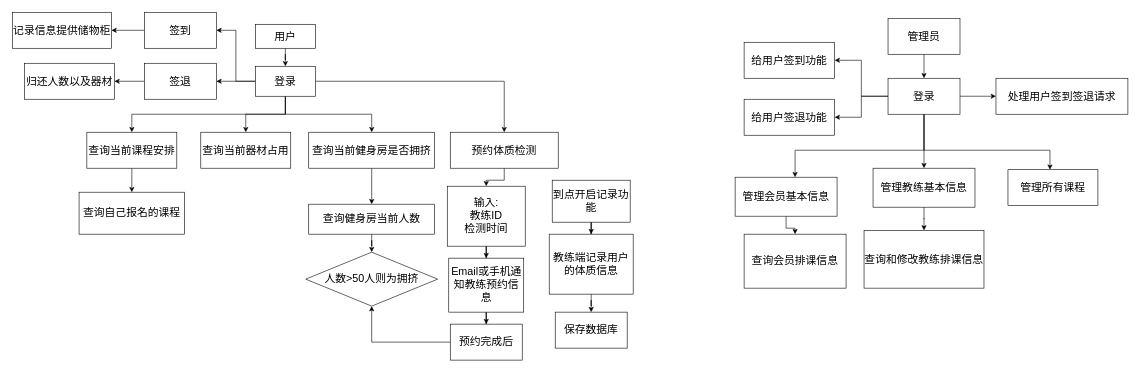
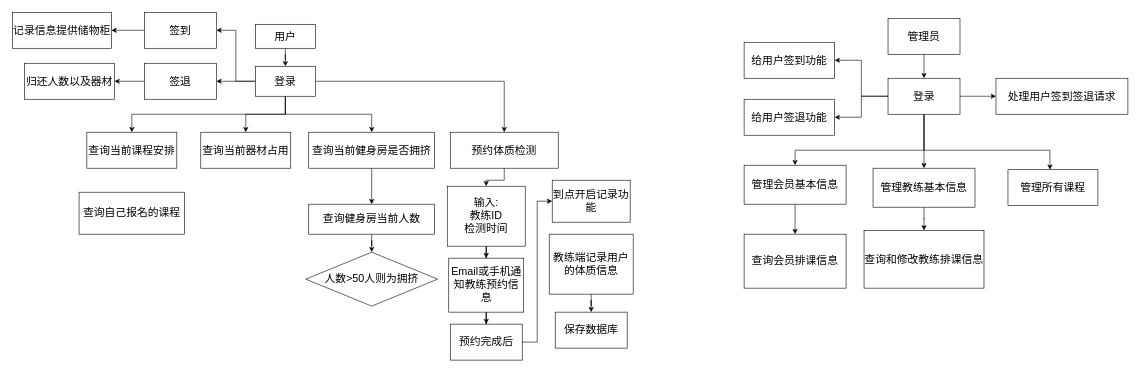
(132, 186) -> none
(786, 197) -> (795, 185)
(591, 230) -> none
(372, 341) -> (539, 201)
